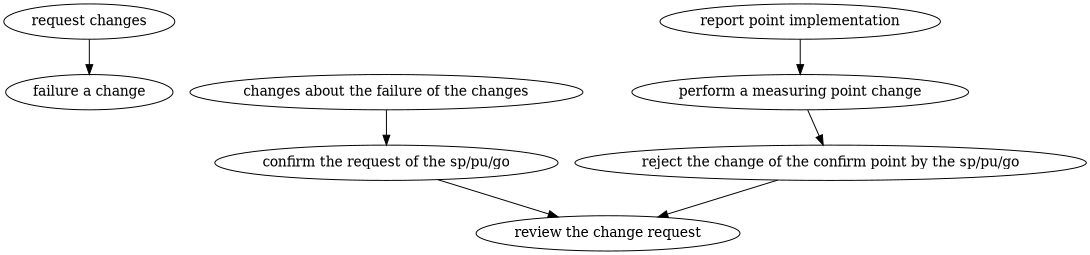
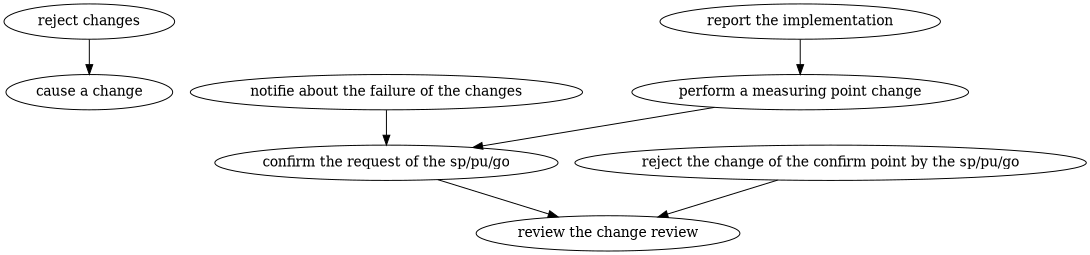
(89, 22) -> (89, 22)
(800, 22) -> (800, 22)
(89, 92) -> (89, 92)
(386, 92) -> (386, 92)
(813, 123) -> (598, 127)
(608, 233) -> (608, 233)
